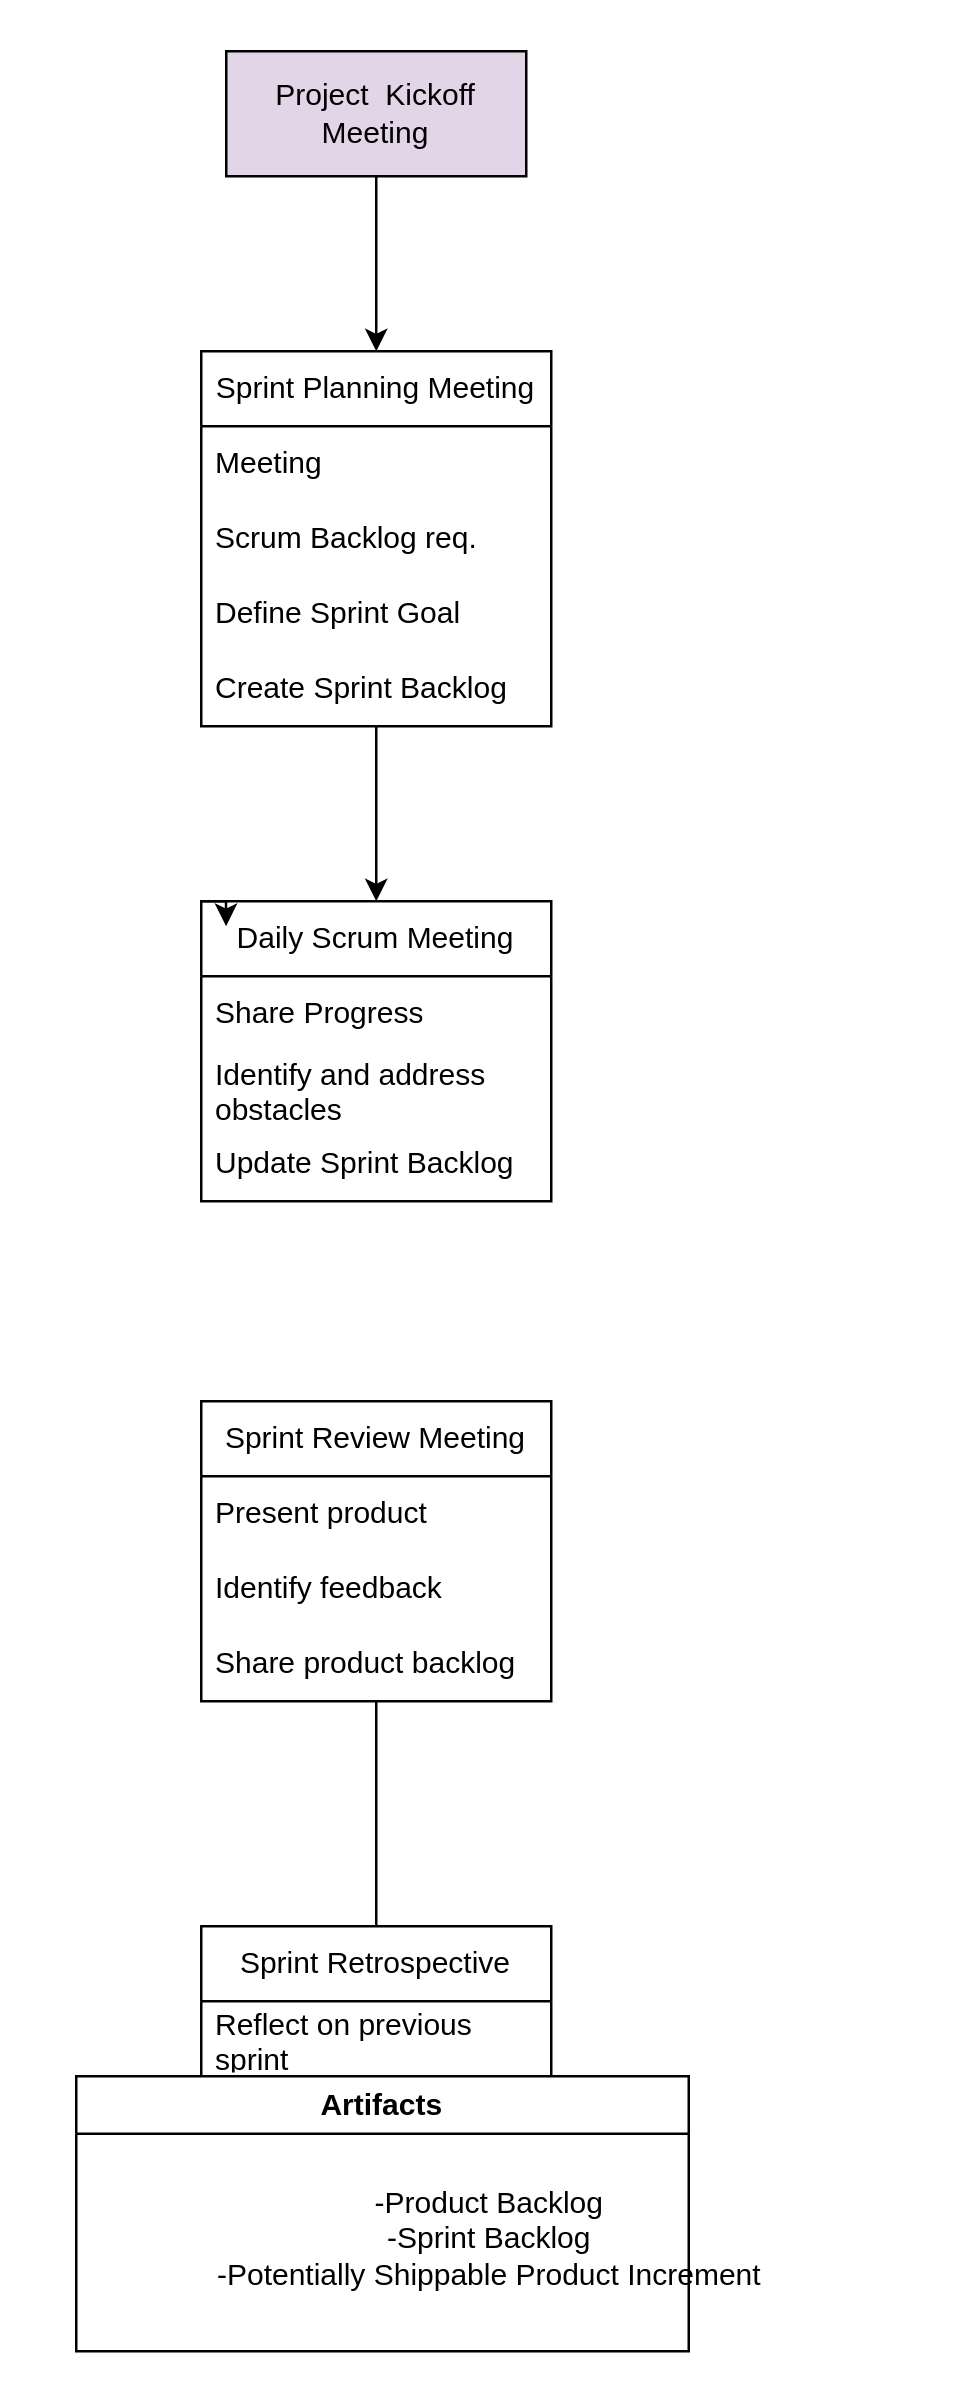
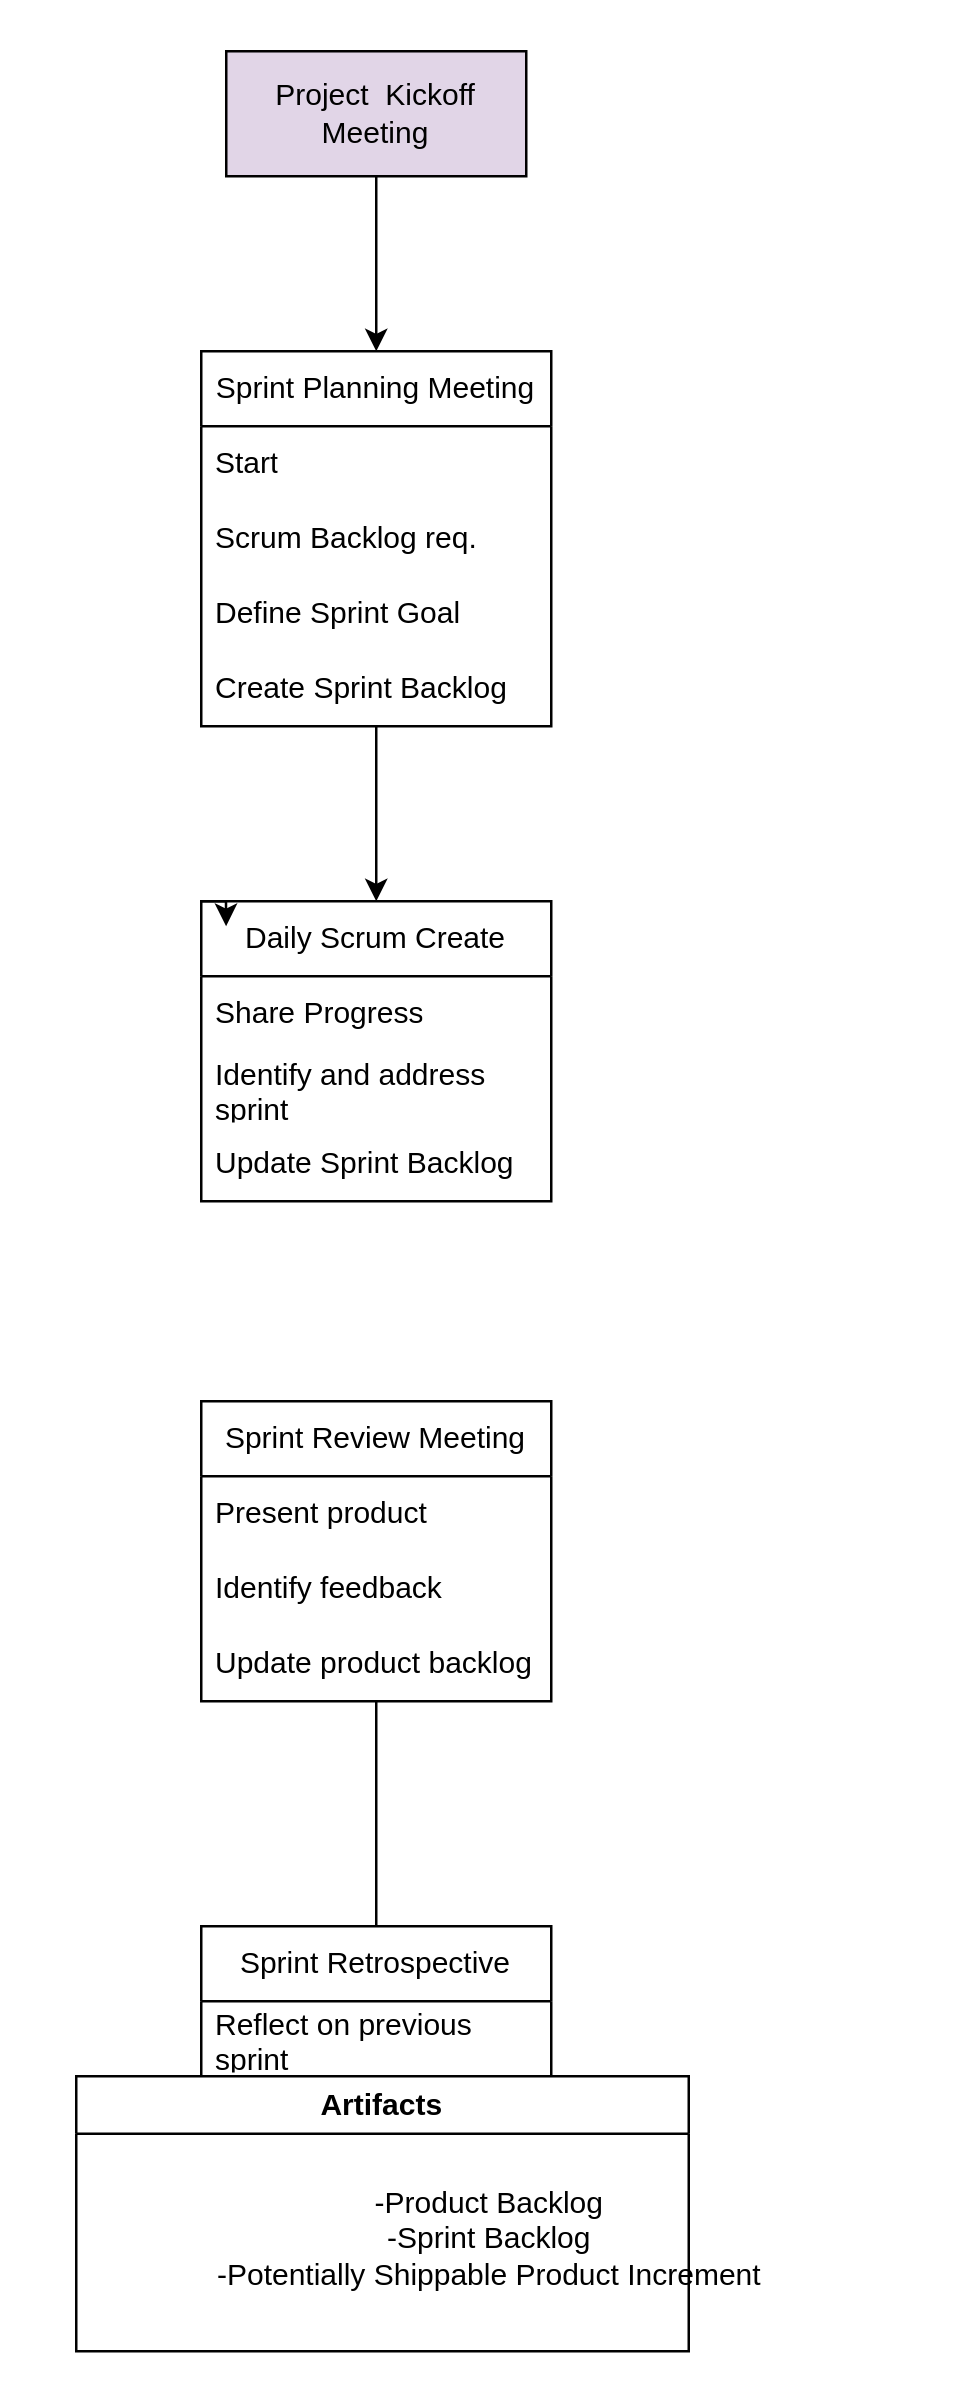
(271, 464) -> (258, 464)
(376, 939) -> (376, 939)
(379, 1089) -> (379, 1089)
(379, 1664) -> (379, 1664)
